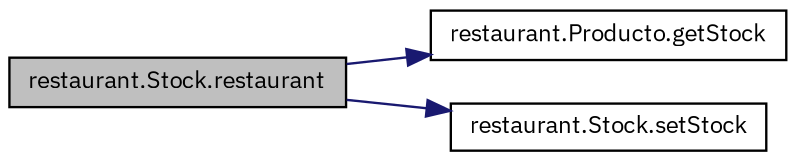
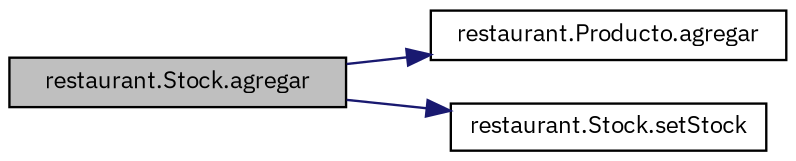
(609, 35) -> (609, 35)
(178, 82) -> (178, 82)
